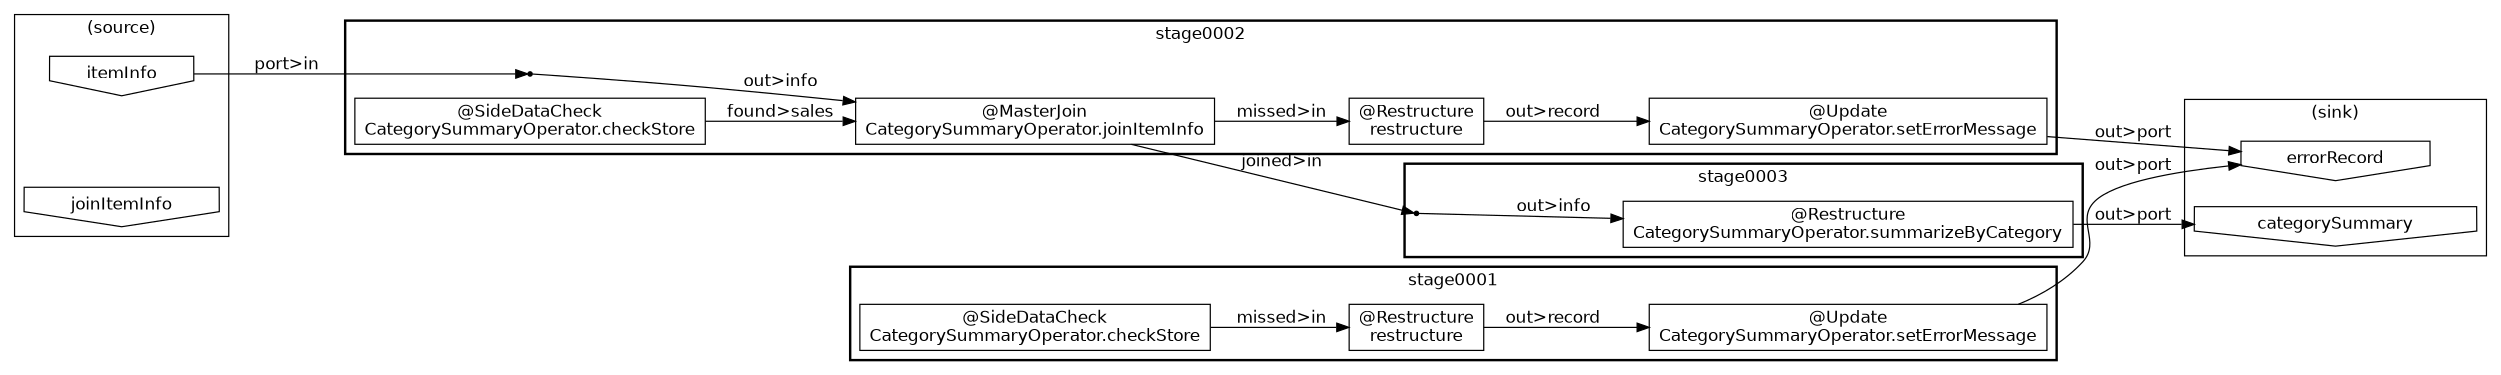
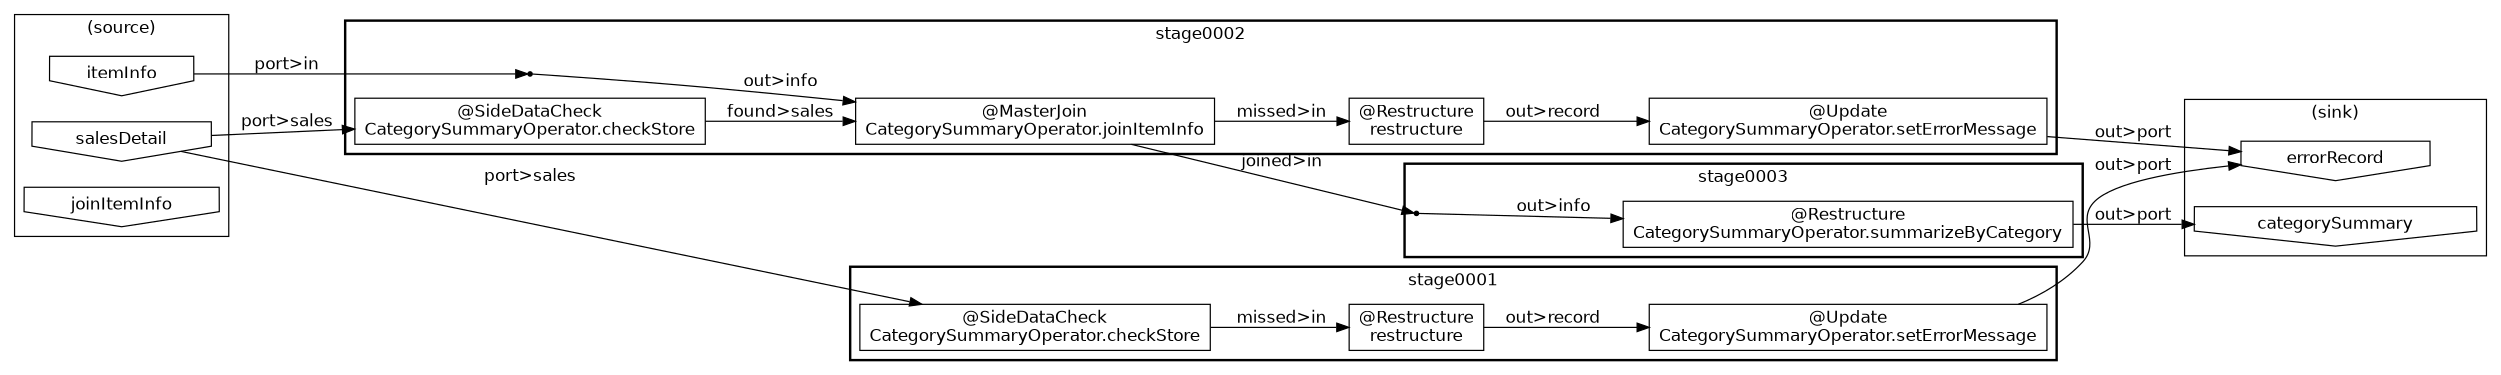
none -> (122, 139)
